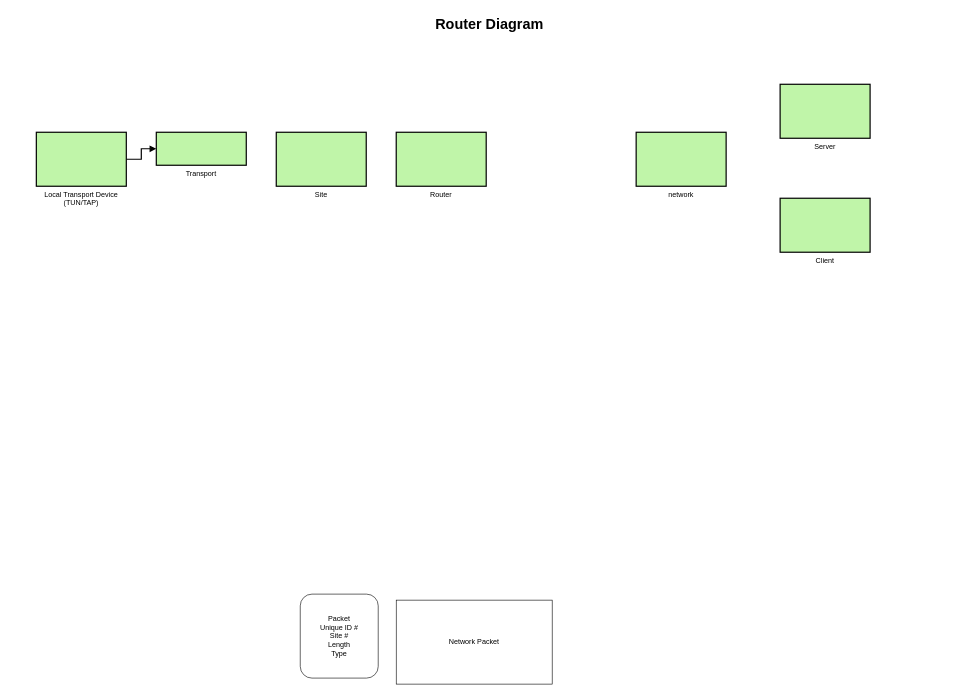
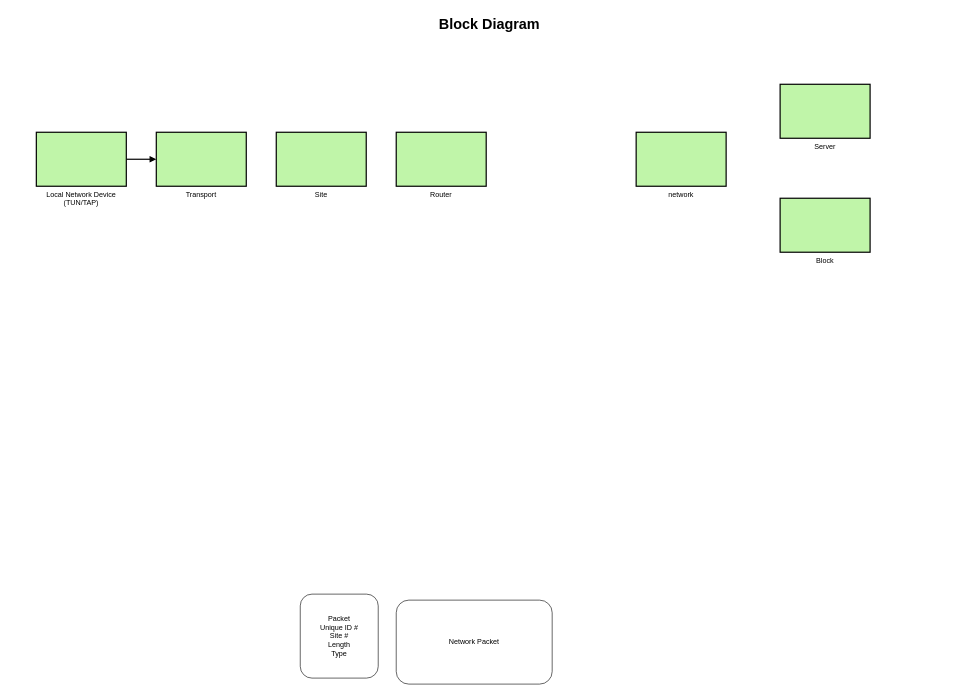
(490, 24) -> (490, 24)
(201, 149) -> (201, 159)
(81, 194) -> (81, 194)
(825, 260) -> (825, 260)
(474, 642) -> (474, 642)
